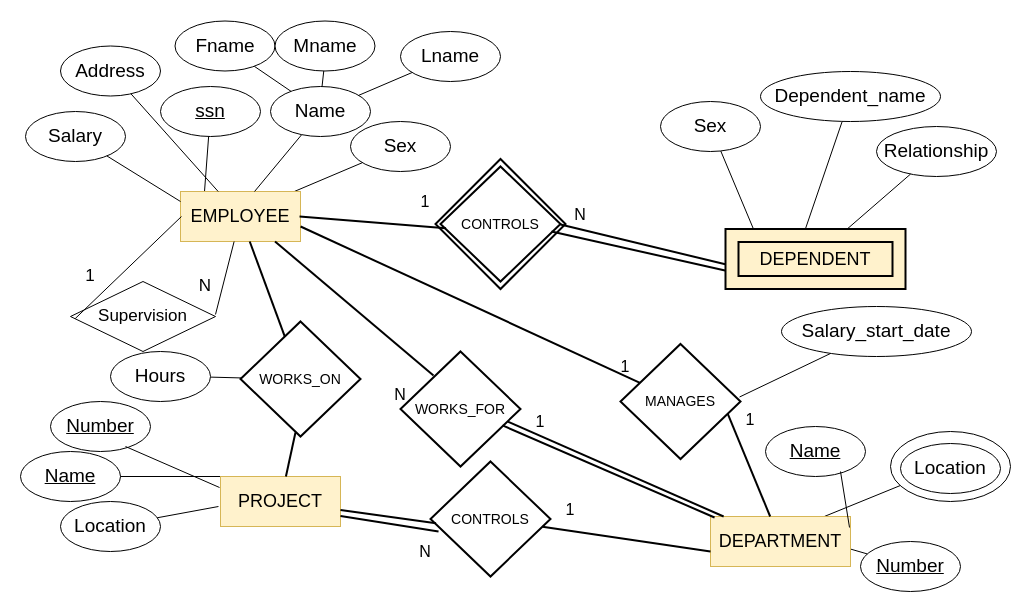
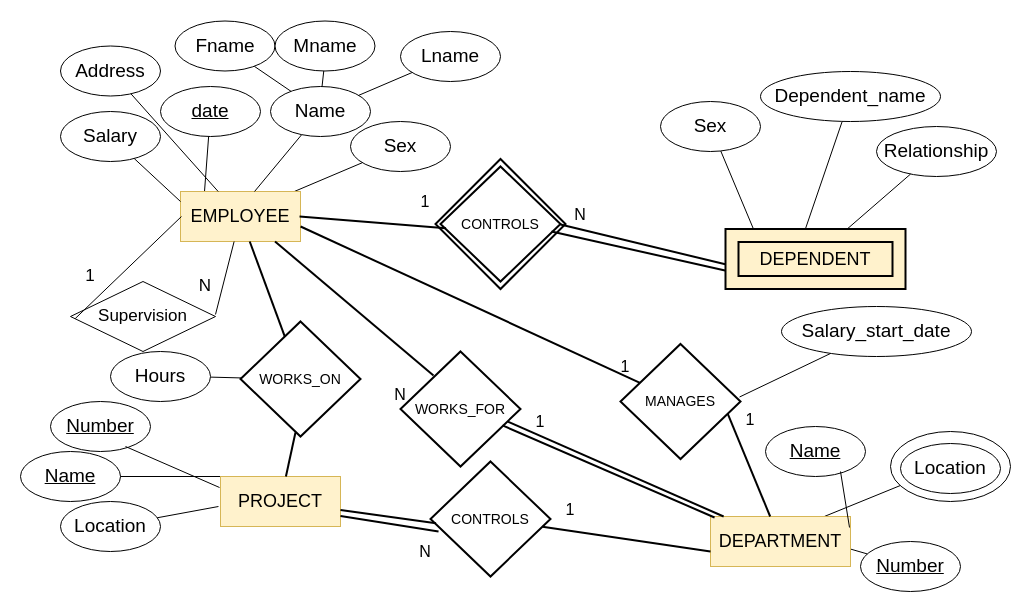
(211, 112) -> (211, 112)
(76, 137) -> (111, 137)
